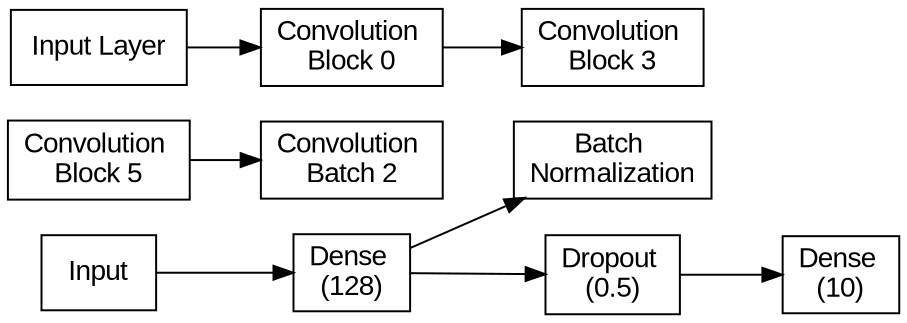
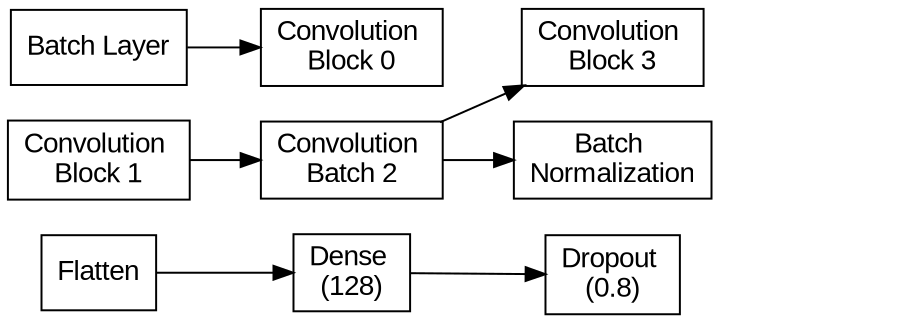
(99, 47) -> (99, 47)
(472, 47) -> (473, 108)
(99, 160) -> (99, 160)
(458, 227) -> (468, 160)
(99, 273) -> (99, 273)
(613, 275) -> (613, 275)
(841, 275) -> none
